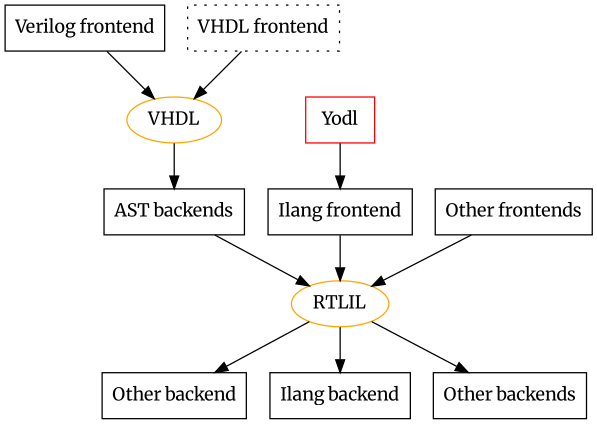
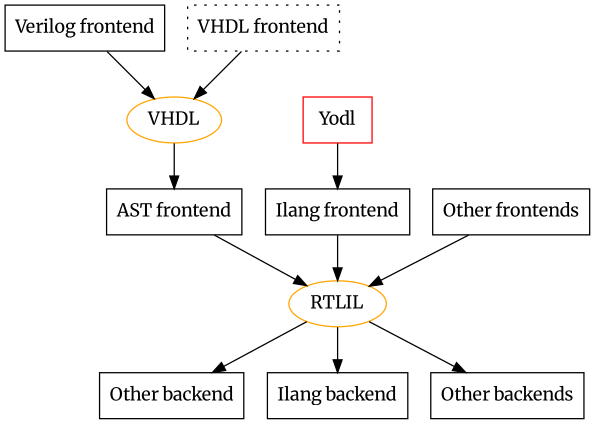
(174, 212) -> (174, 212)
